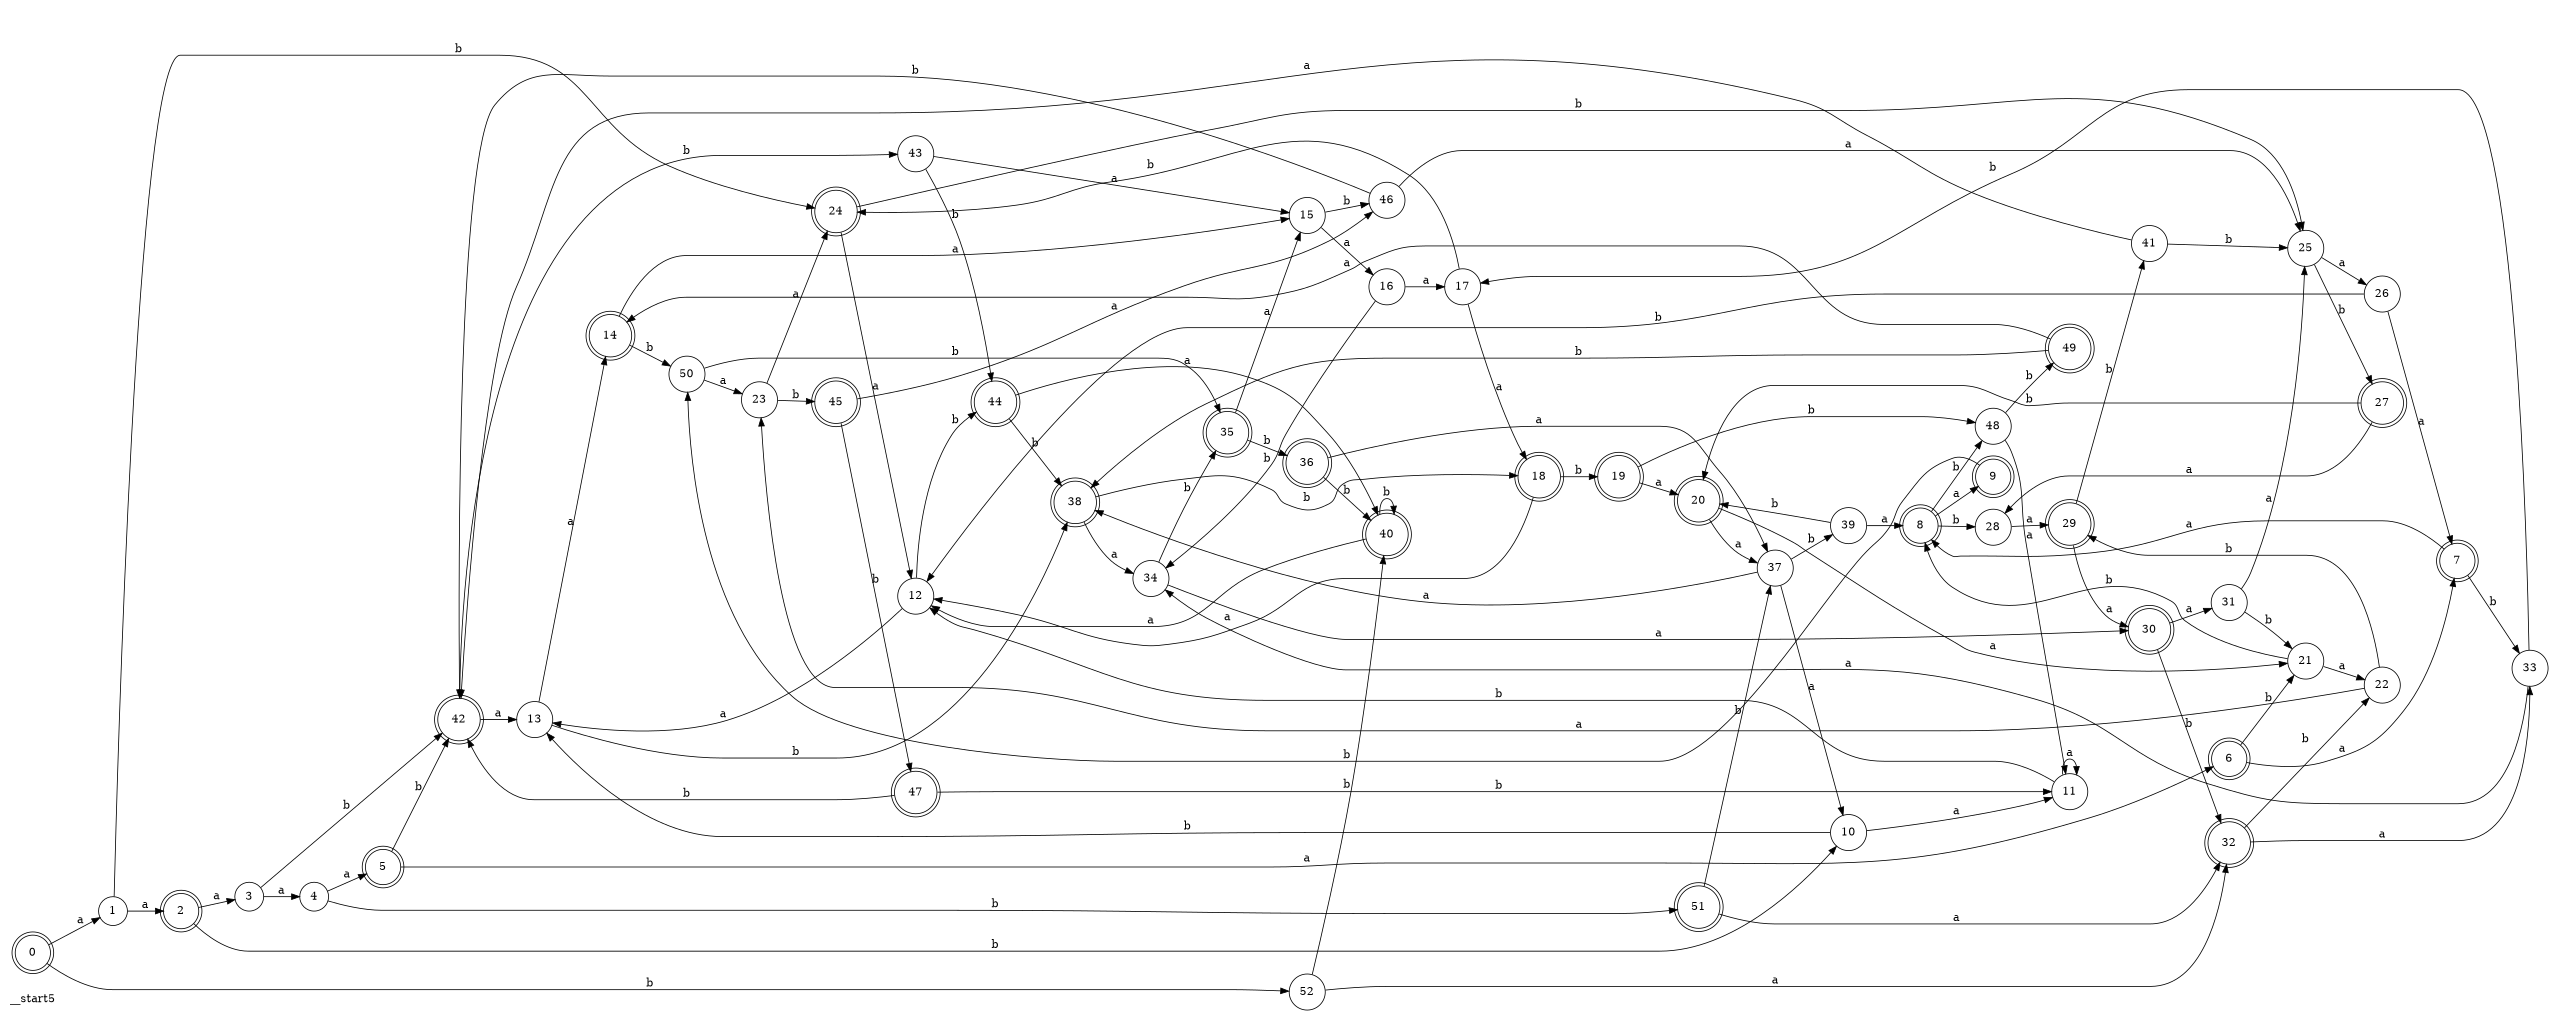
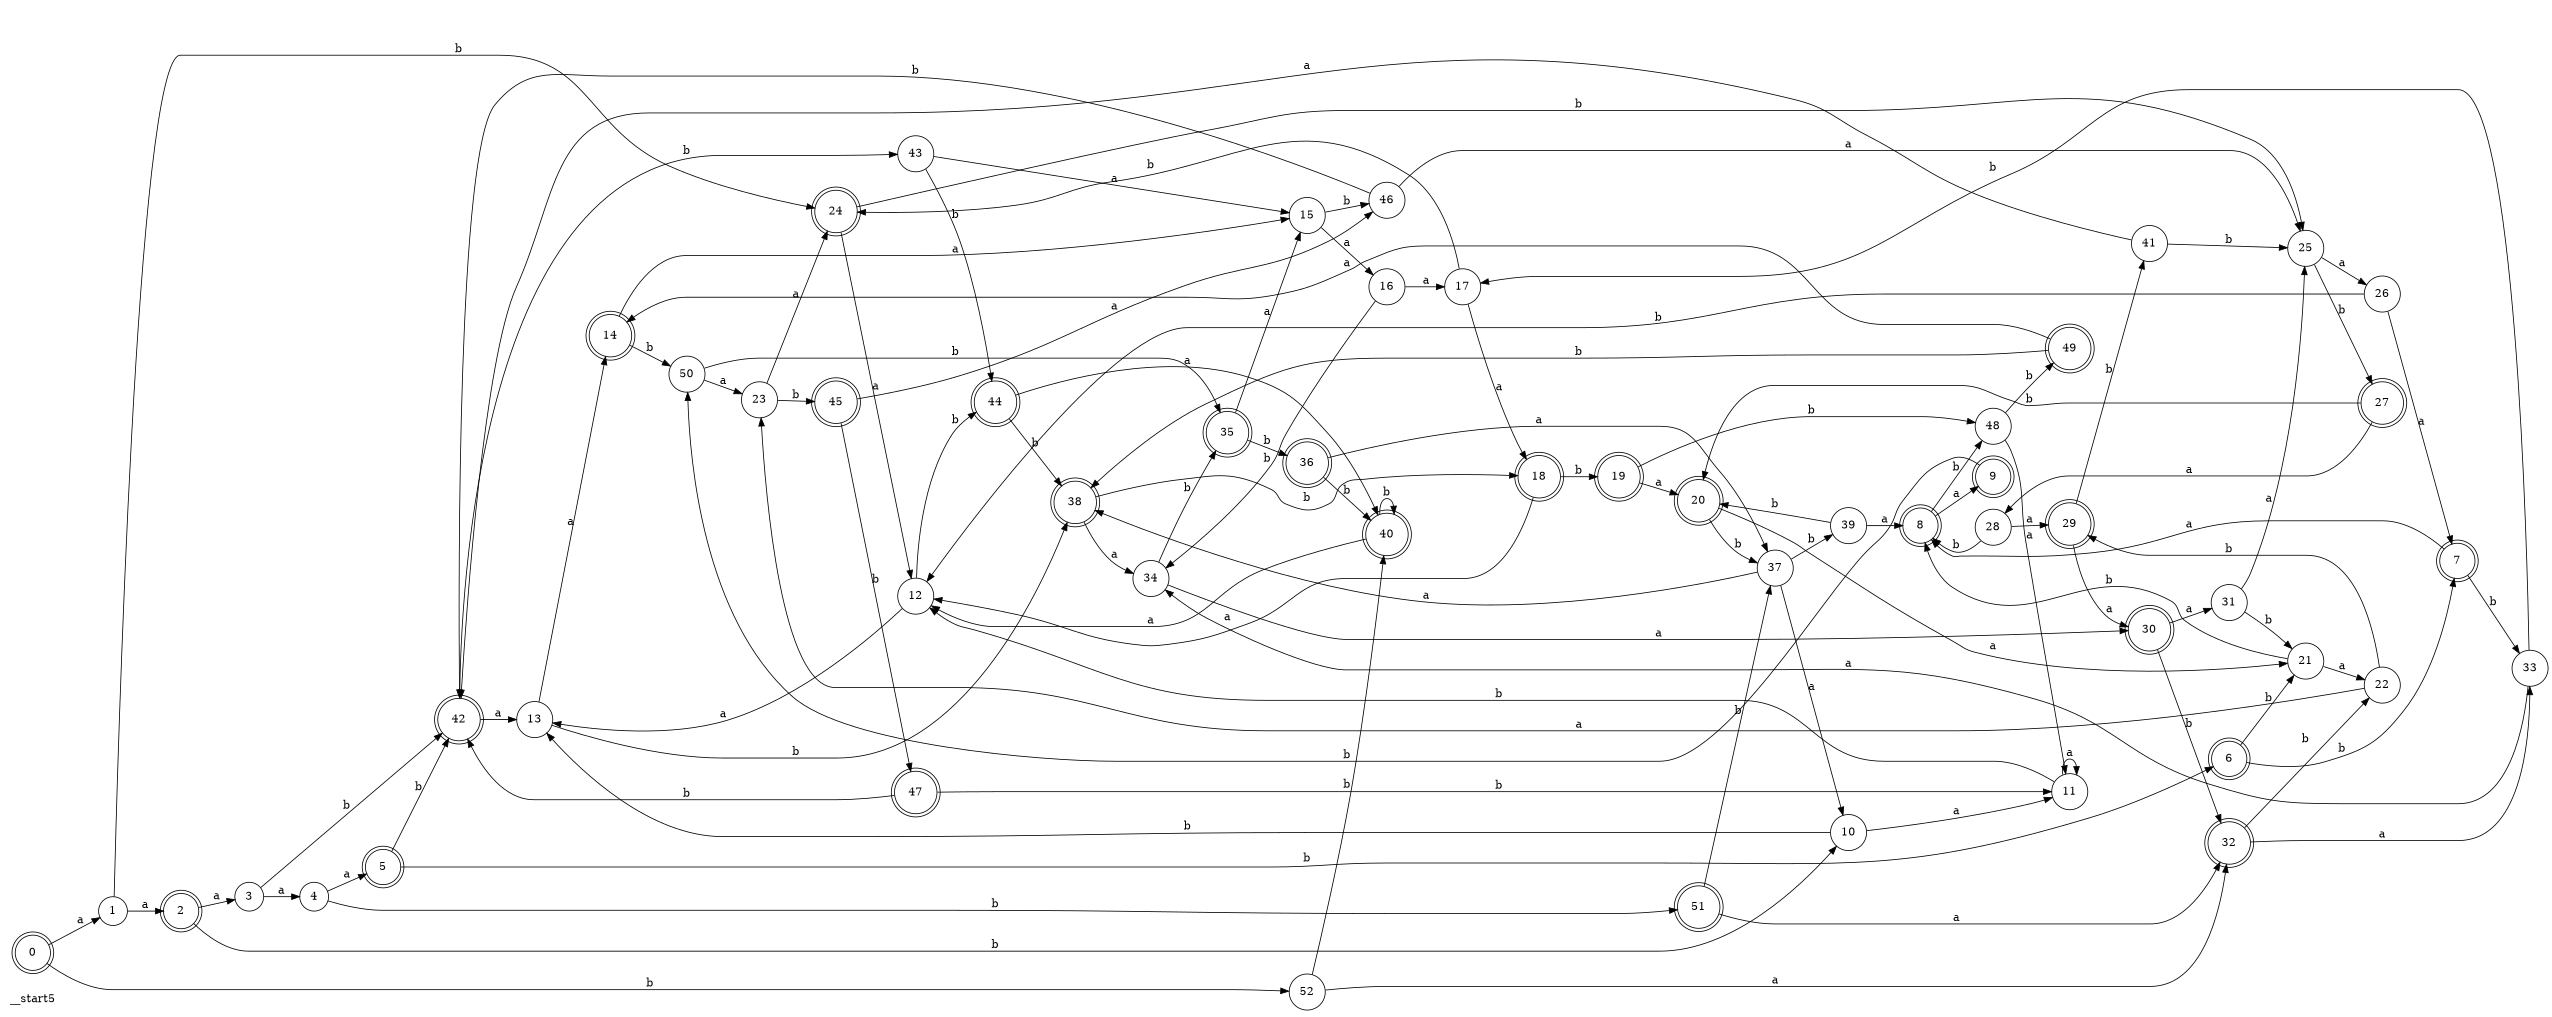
(1953, 526) -> (1965, 551)
(1739, 544) -> (1739, 544)
(2342, 749) -> (2342, 749)
(1307, 859) -> (1307, 859)
